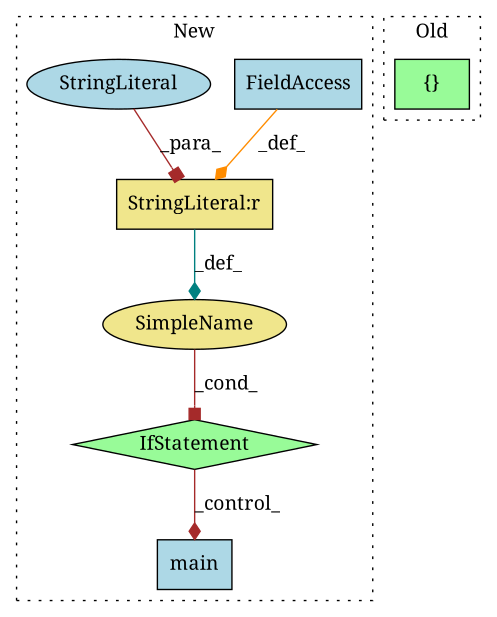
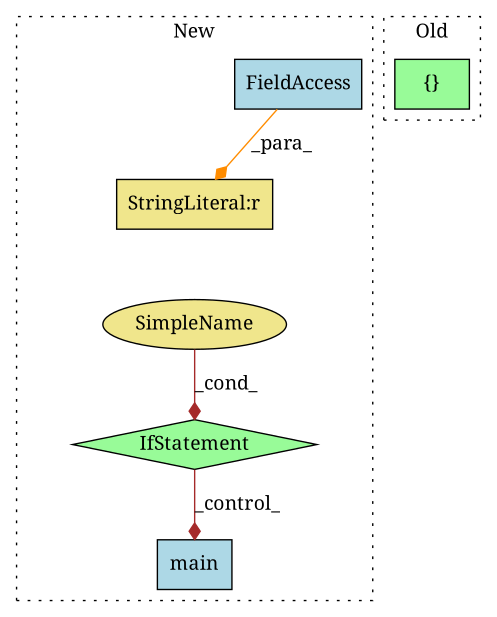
(119, 84) -> none
(282, 144) -> (282, 144)
(195, 256) -> none
(195, 378) -> (195, 378)
